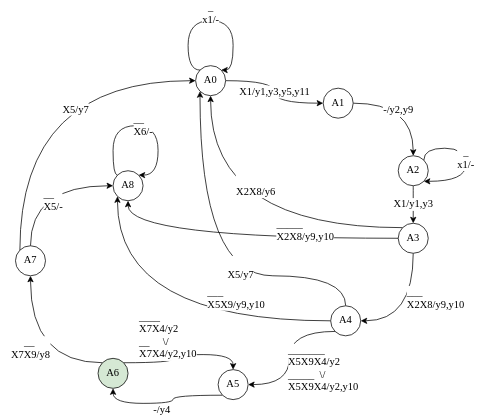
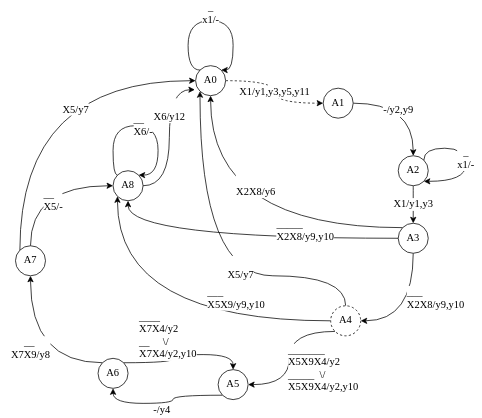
(247, 81) -> (247, 81)
none -> (168, 155)
(345, 321) -> (345, 321)
(113, 373) -> (113, 373)
